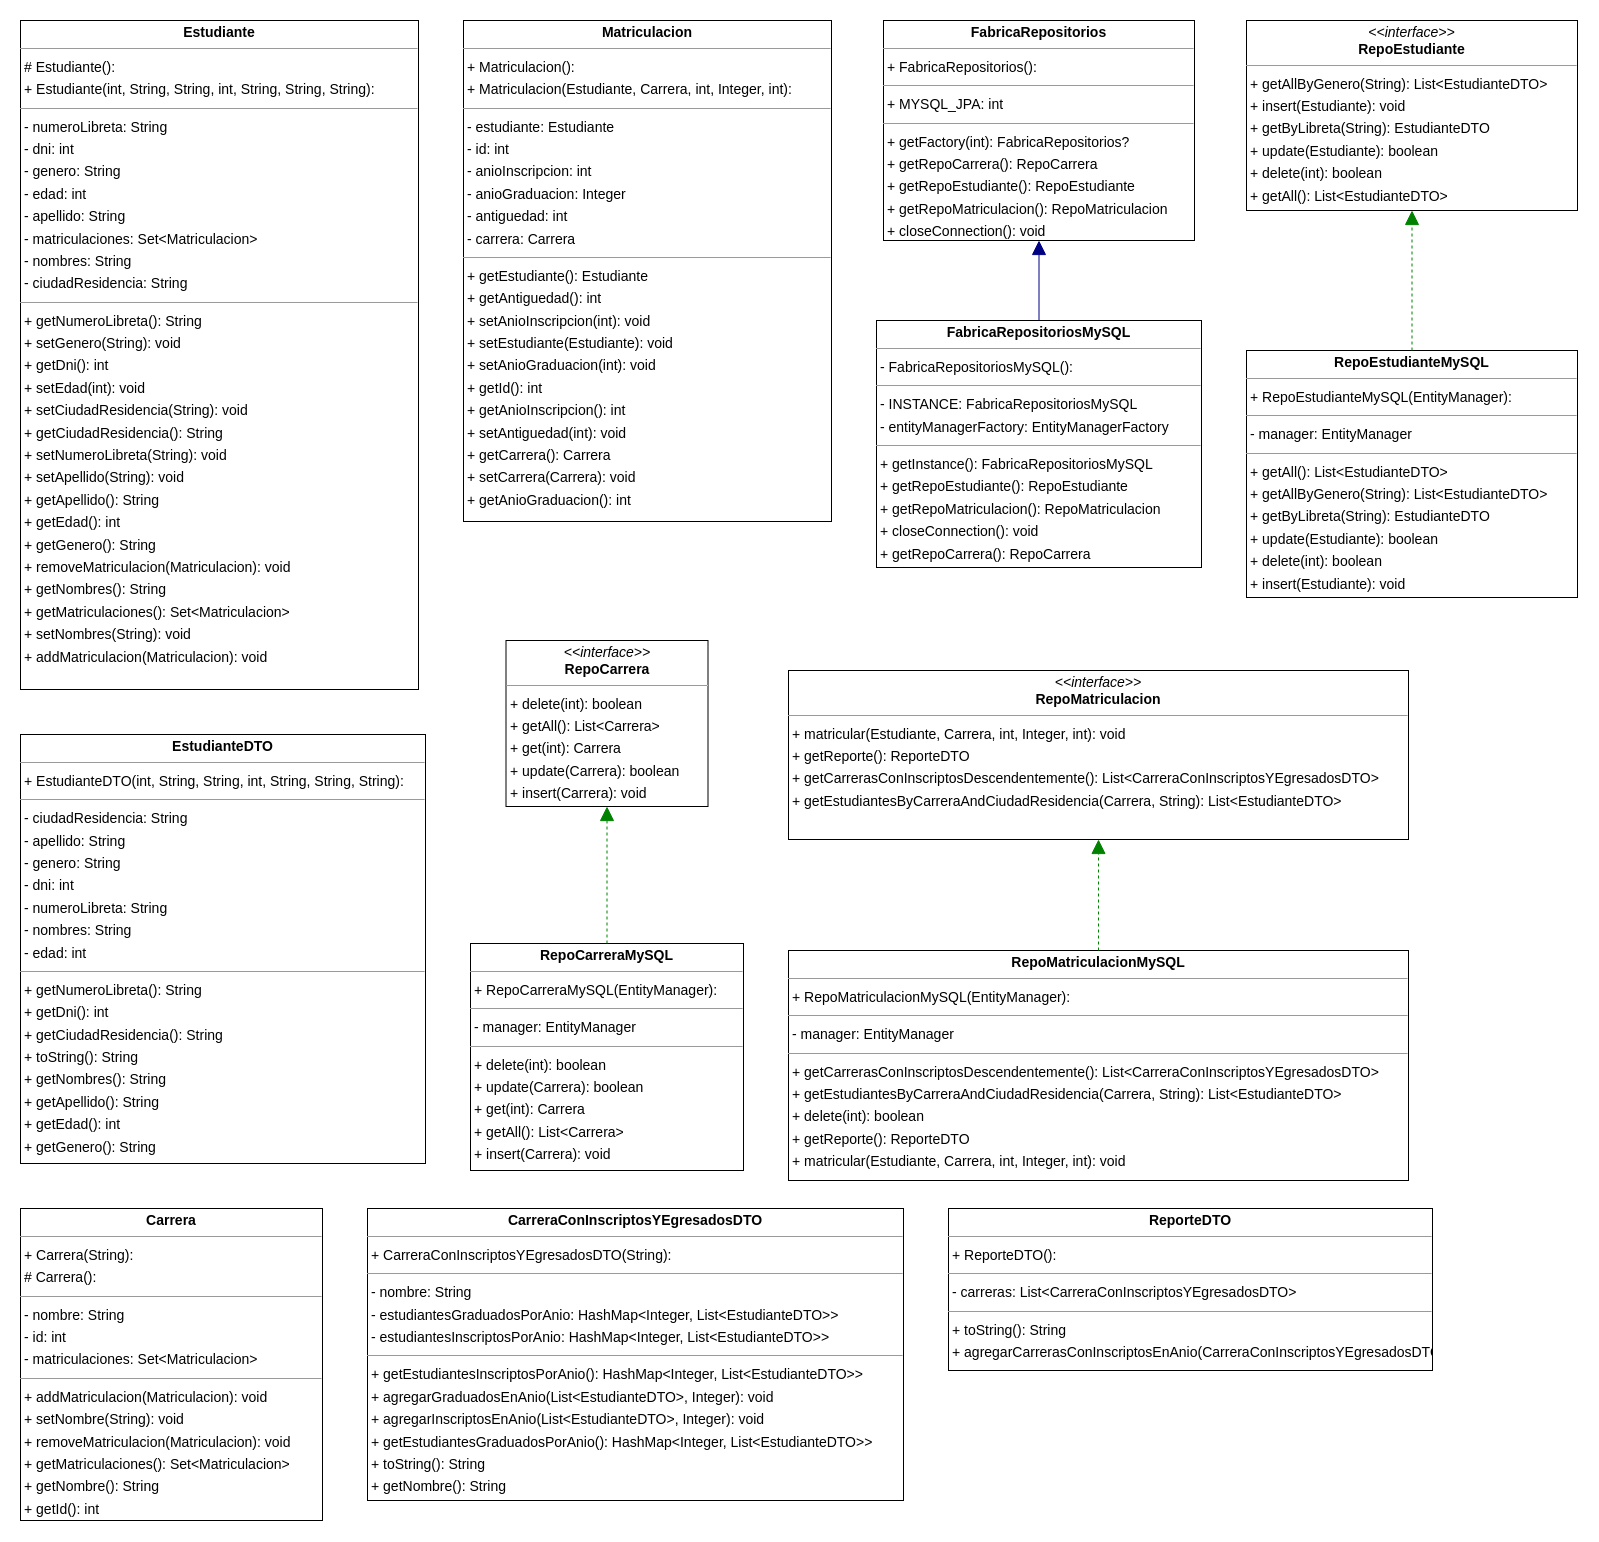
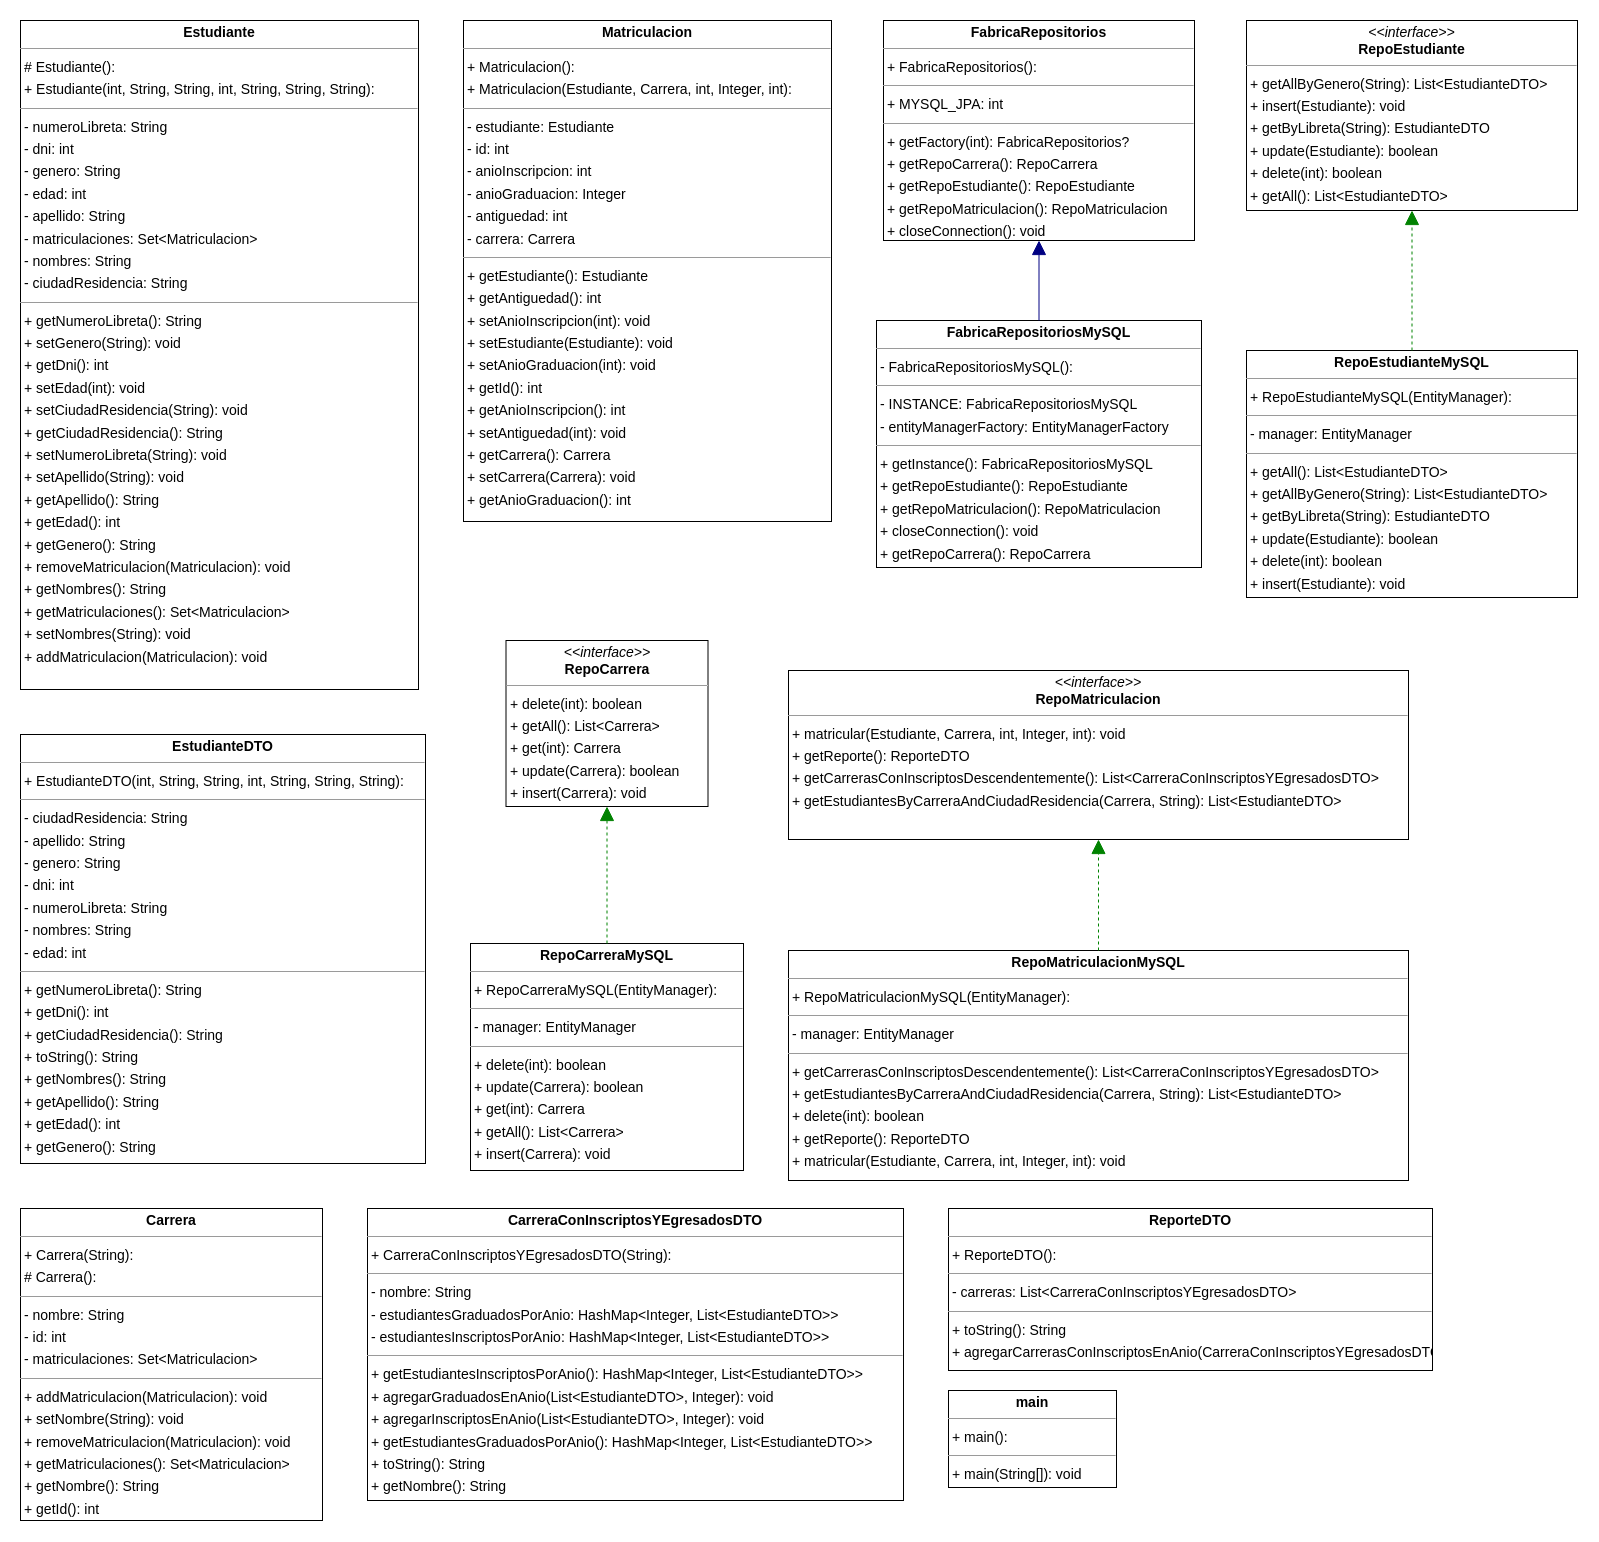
none -> (1033, 1439)
